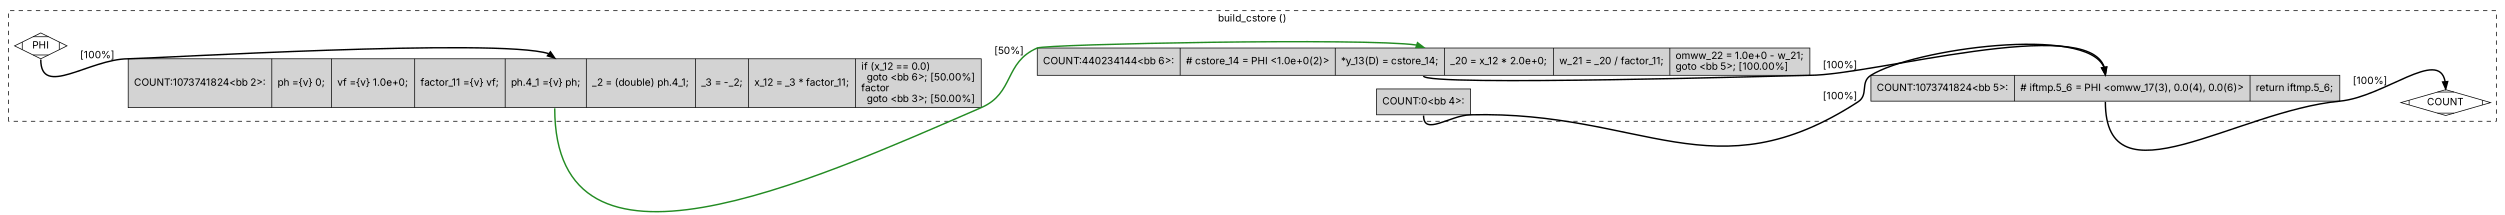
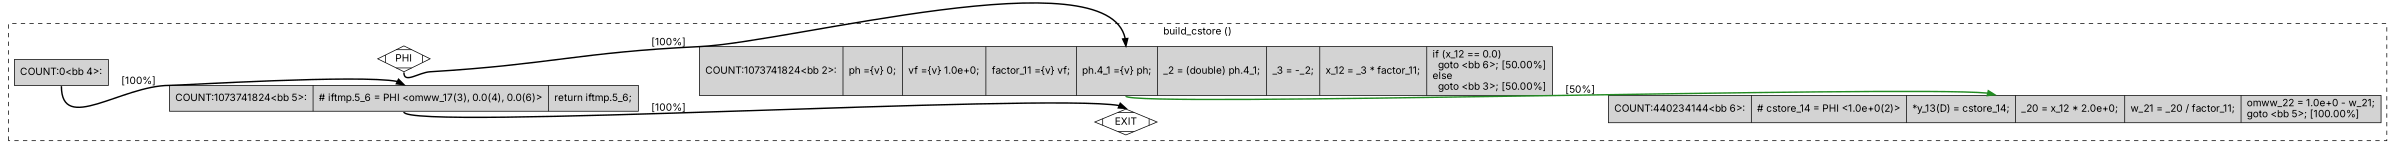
(1768, 76) -> none
(876, 88) -> (1443, 76)
(2446, 103) -> (1126, 122)
